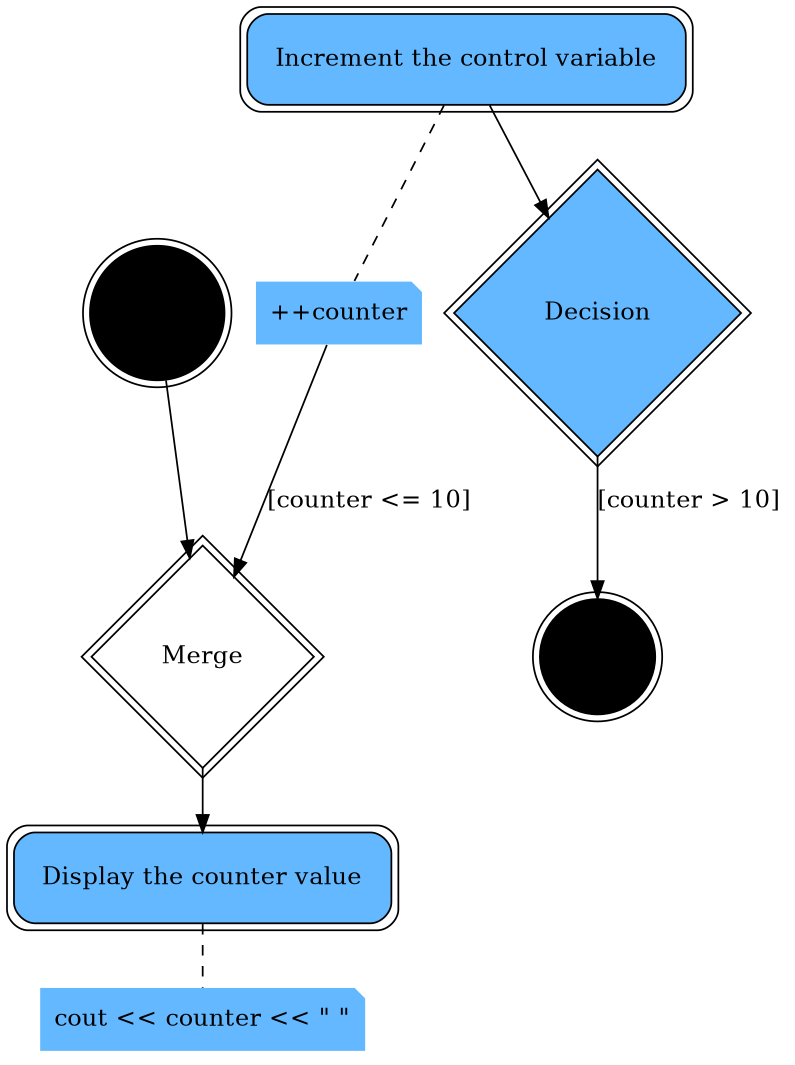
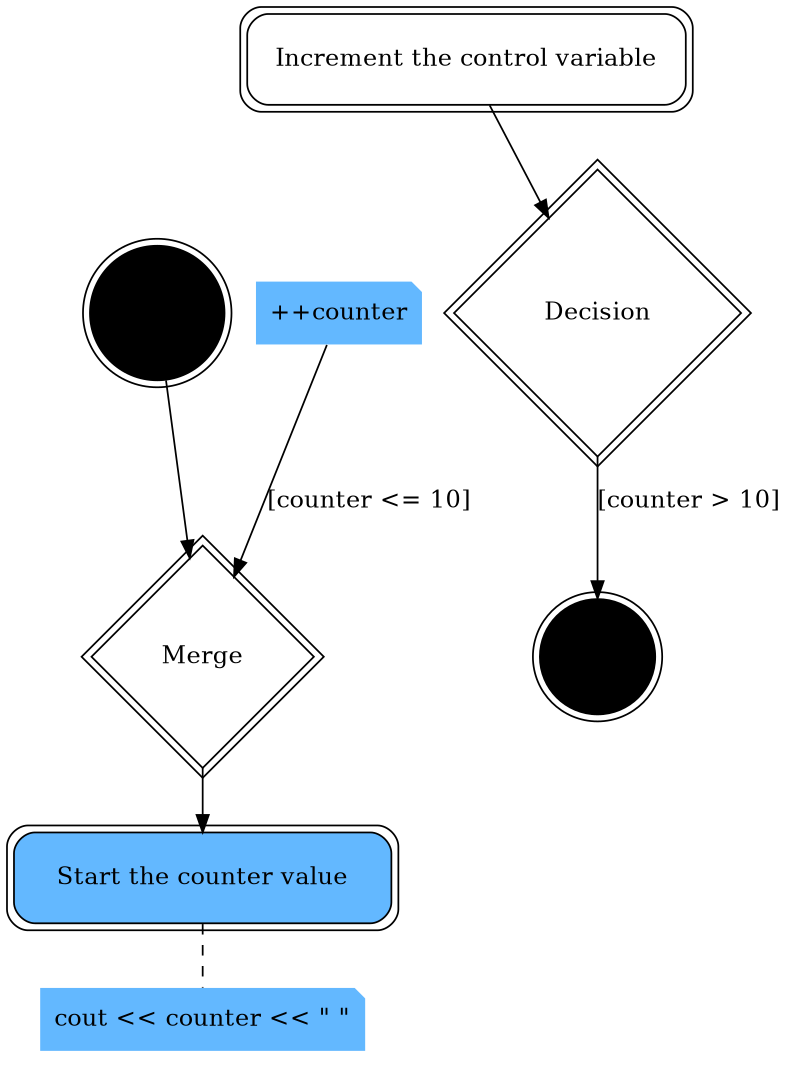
(467, 59) -> (467, 59)
(399, 193) -> none
(598, 313) -> (598, 313)
(203, 878) -> (203, 878)
